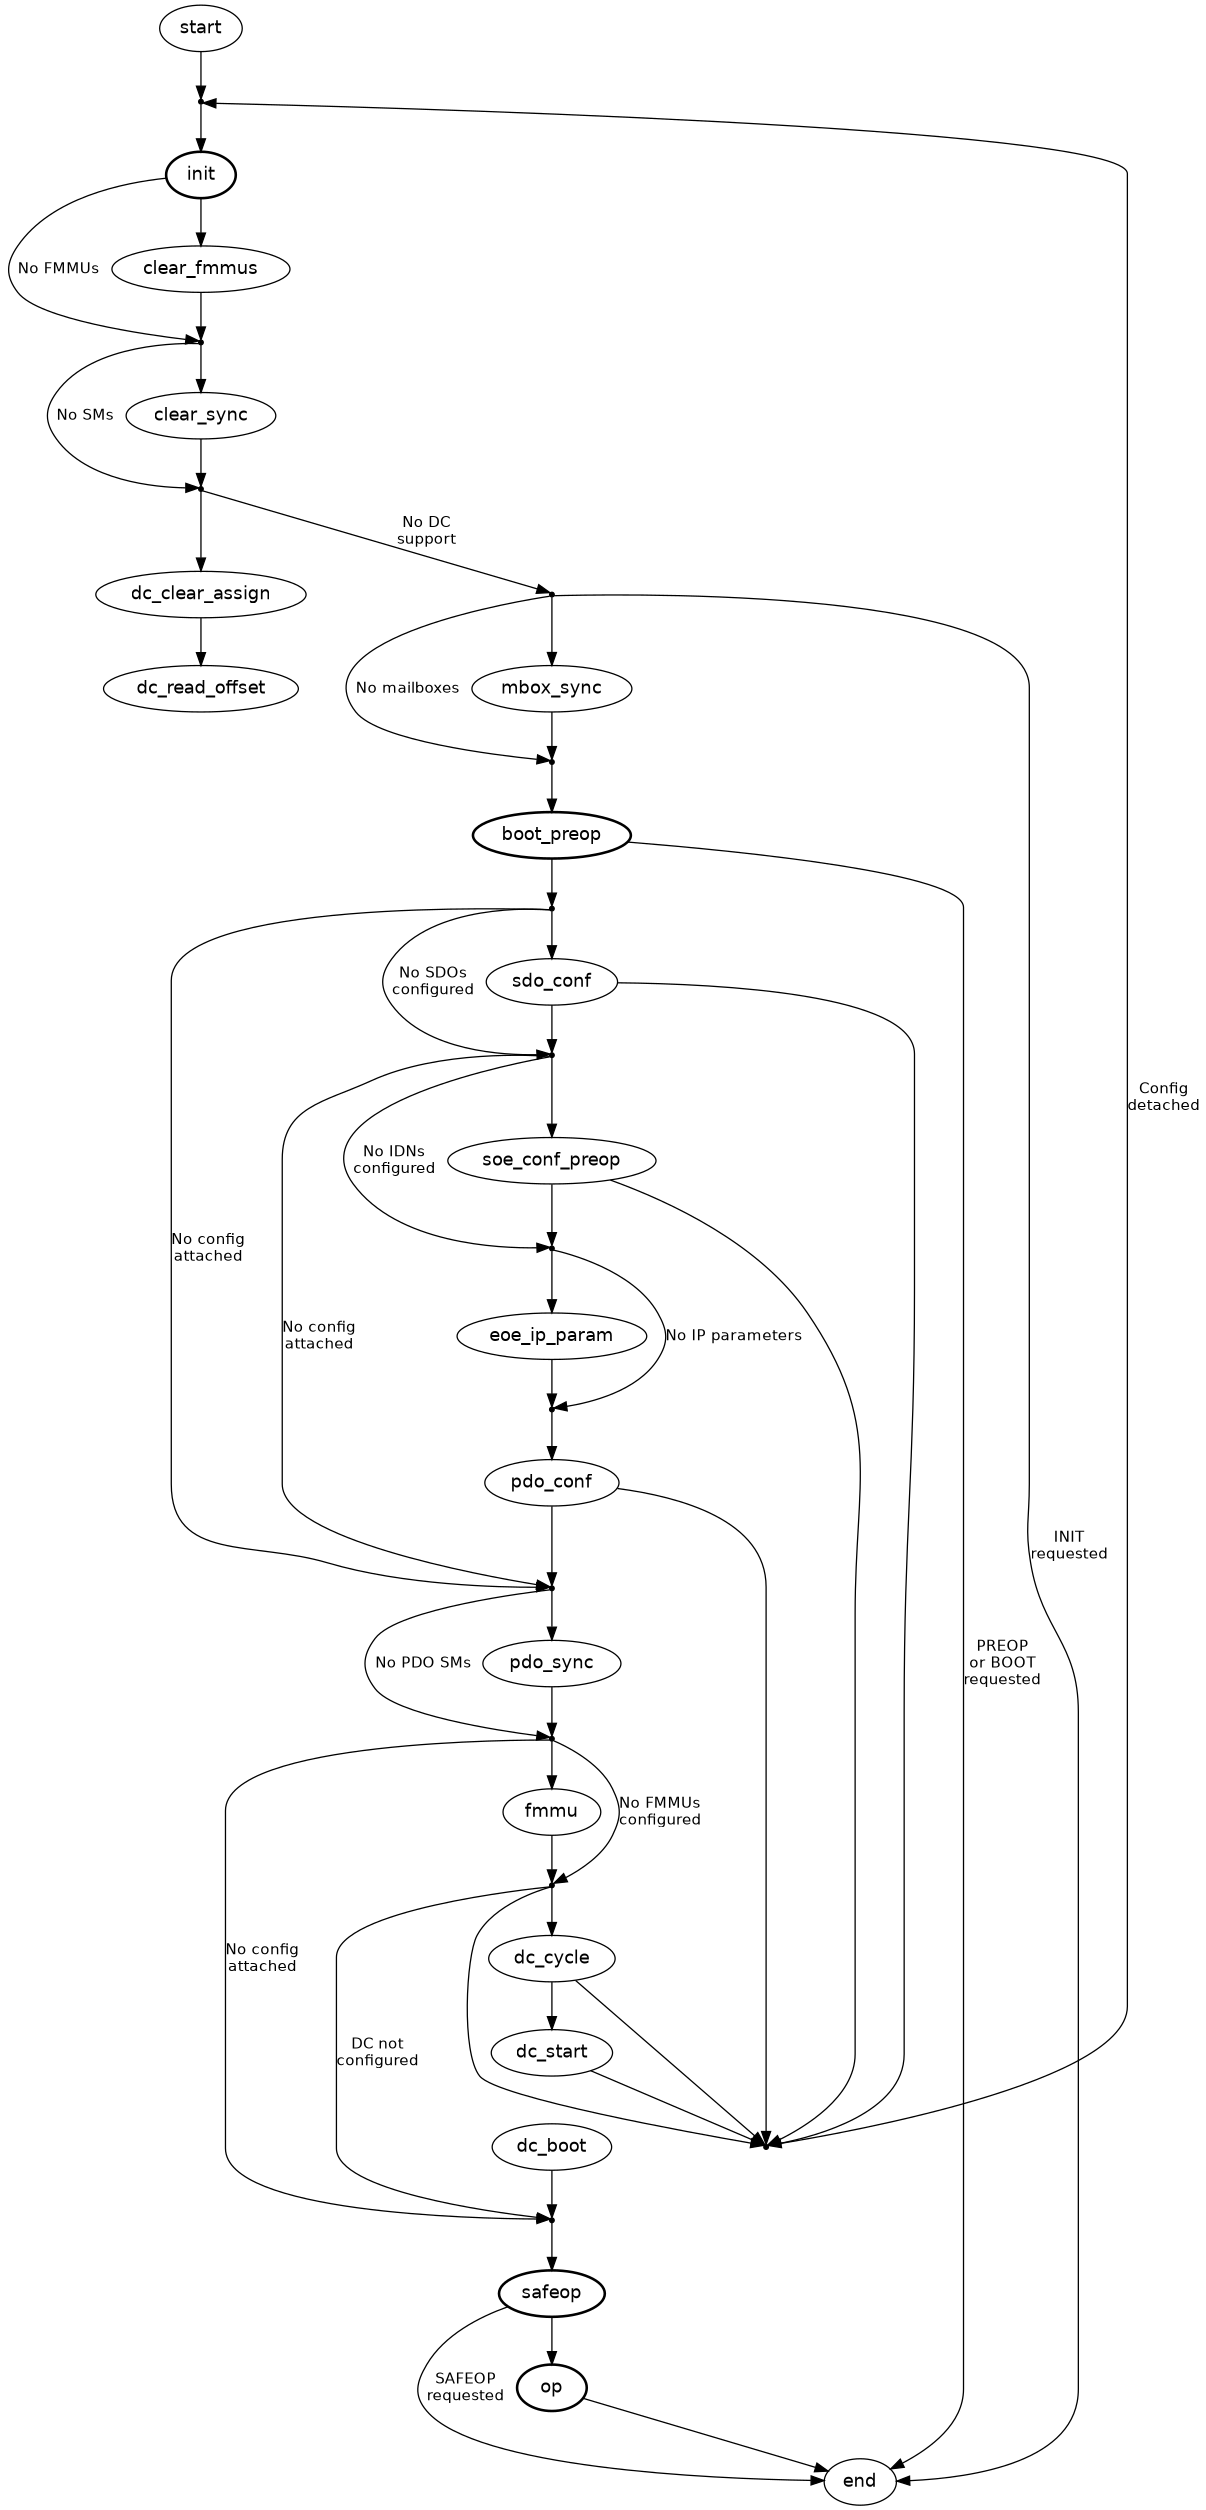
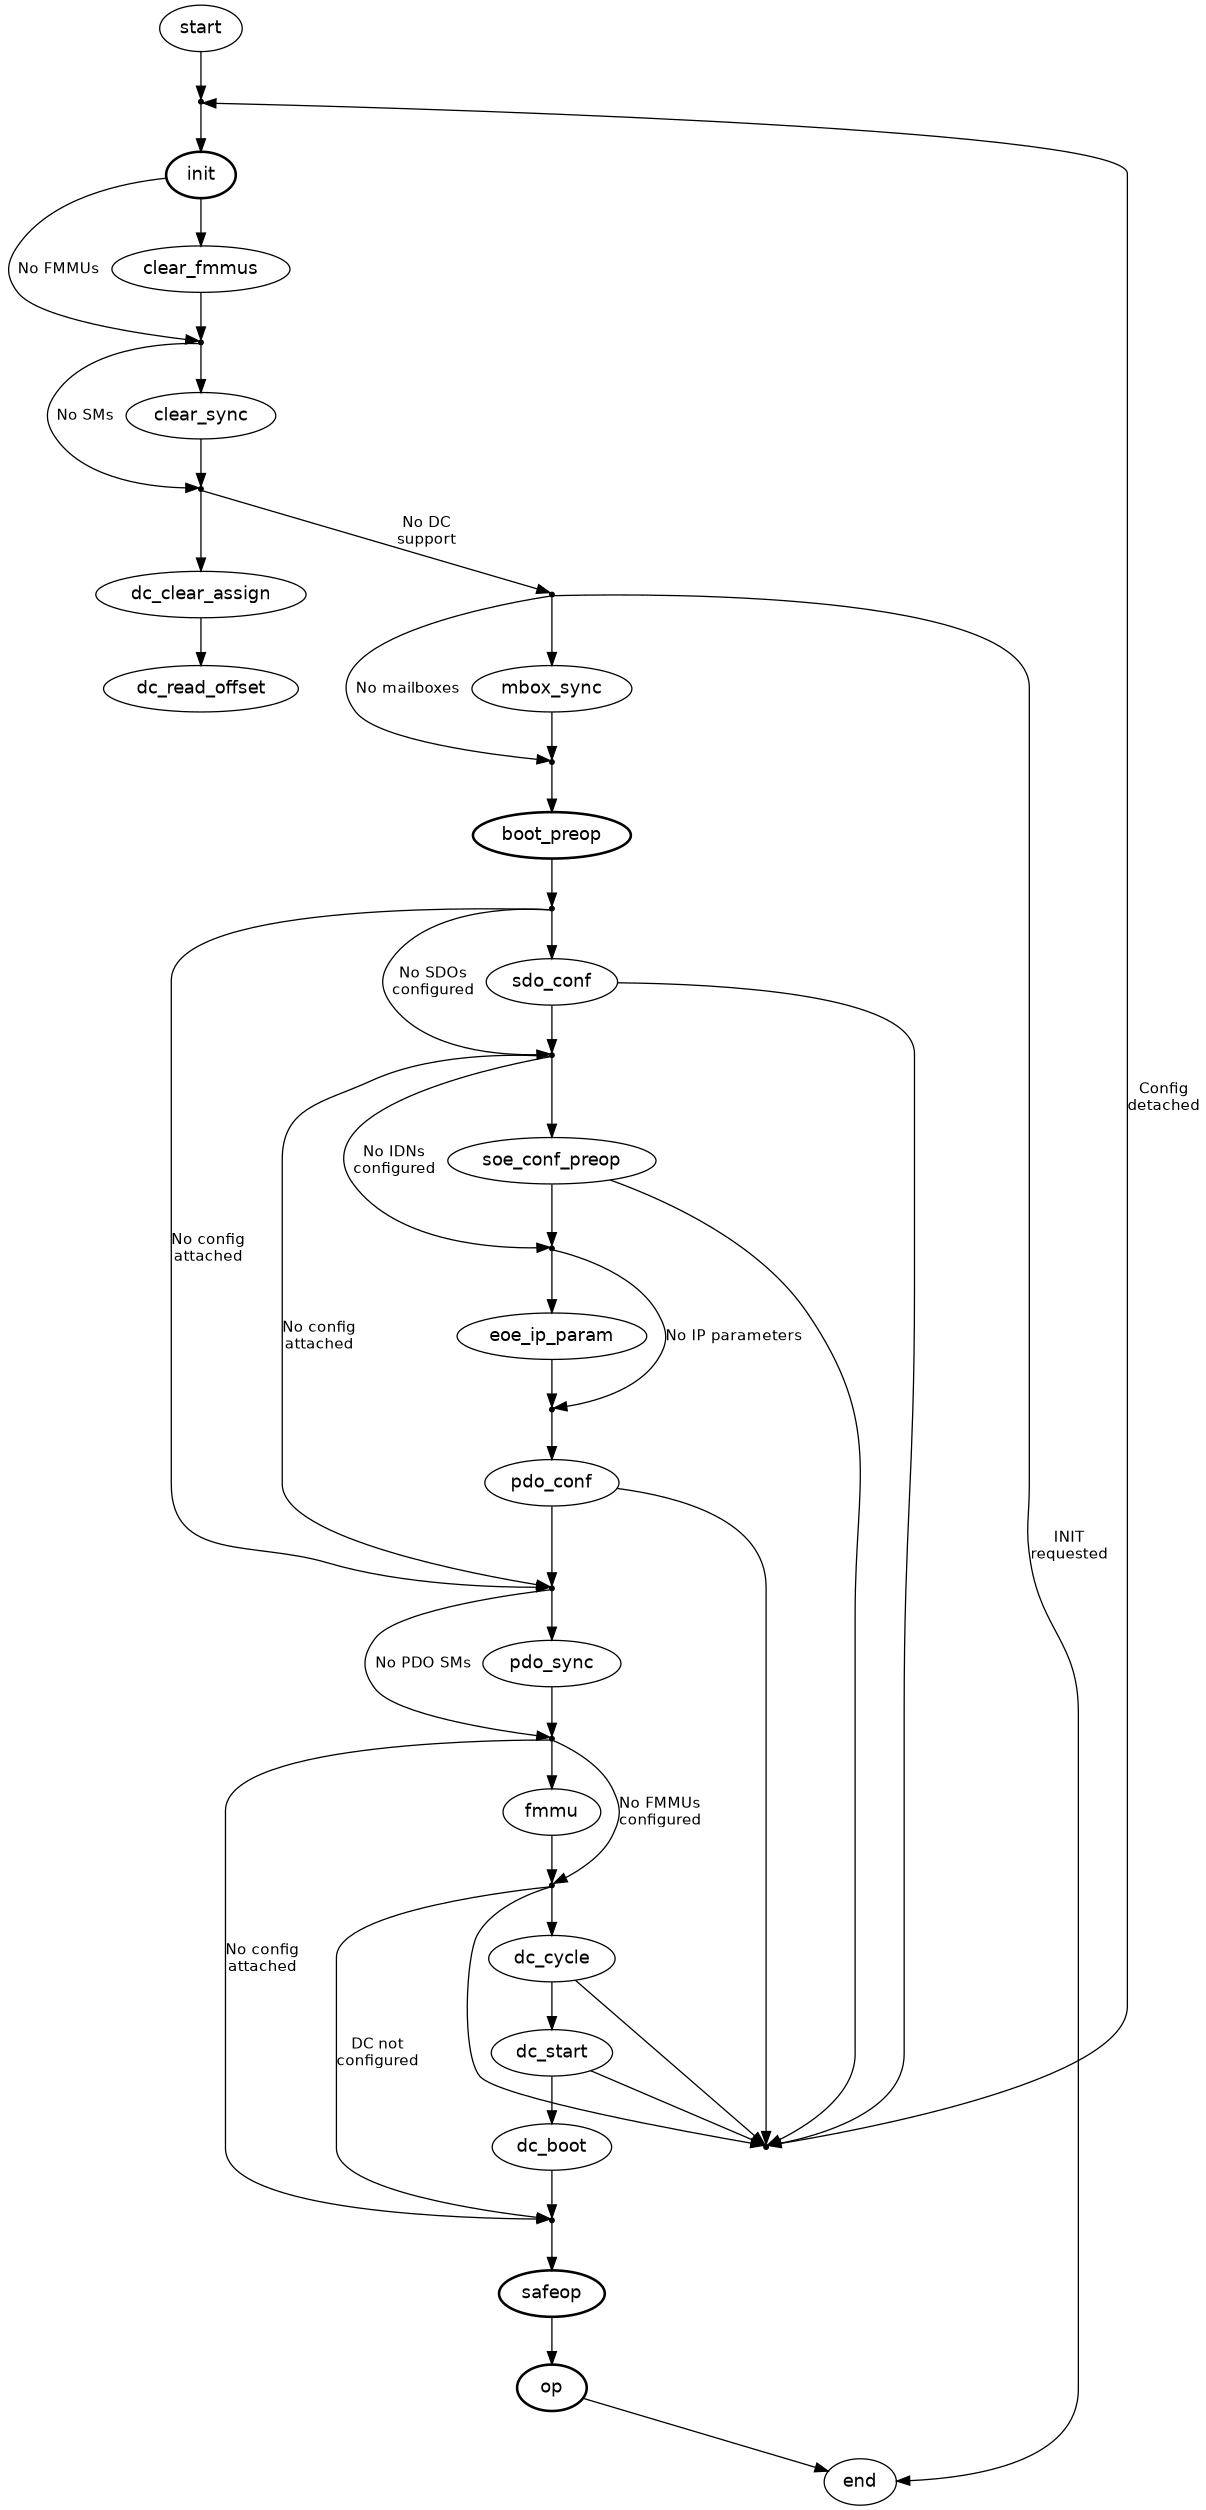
(964, 1525) -> none
none -> (552, 2094)
(538, 2457) -> none
